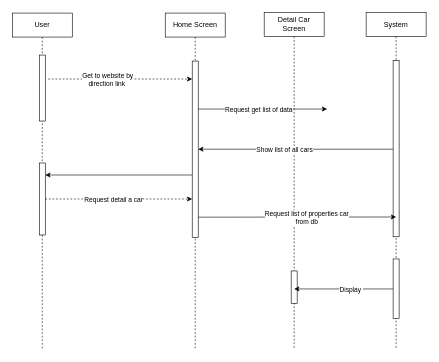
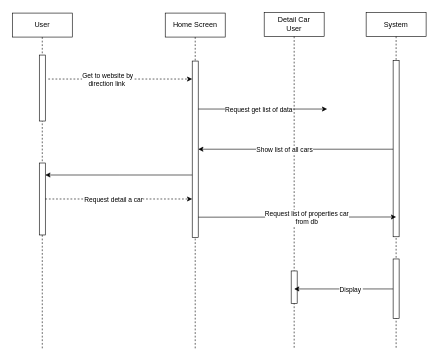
(294, 24) -> (294, 24)
